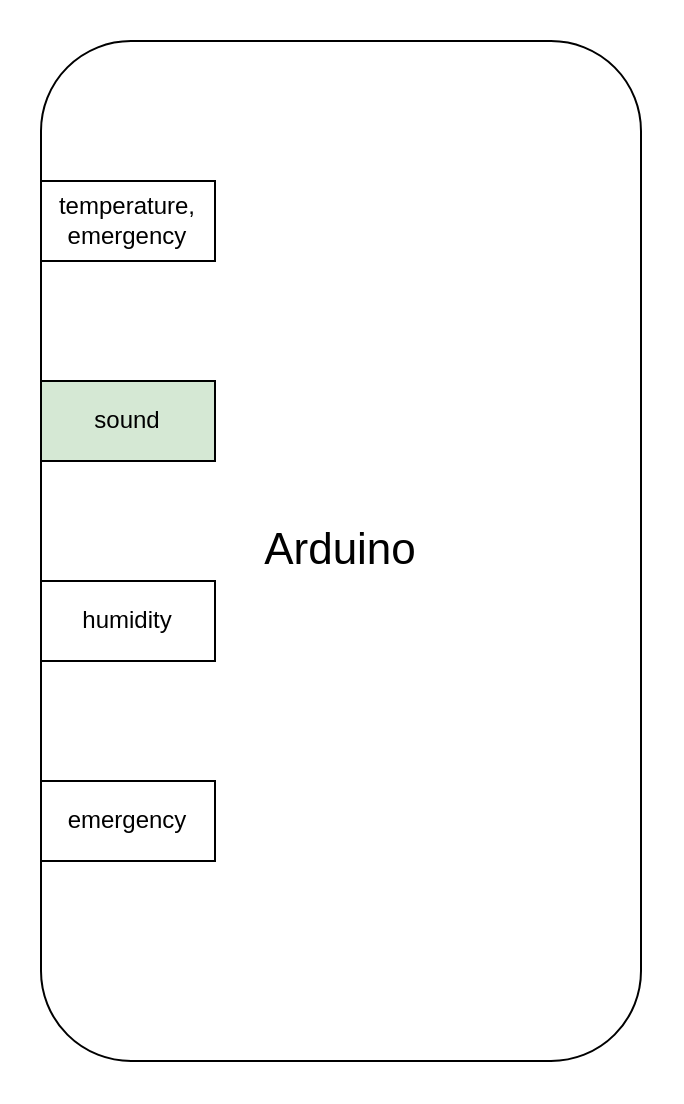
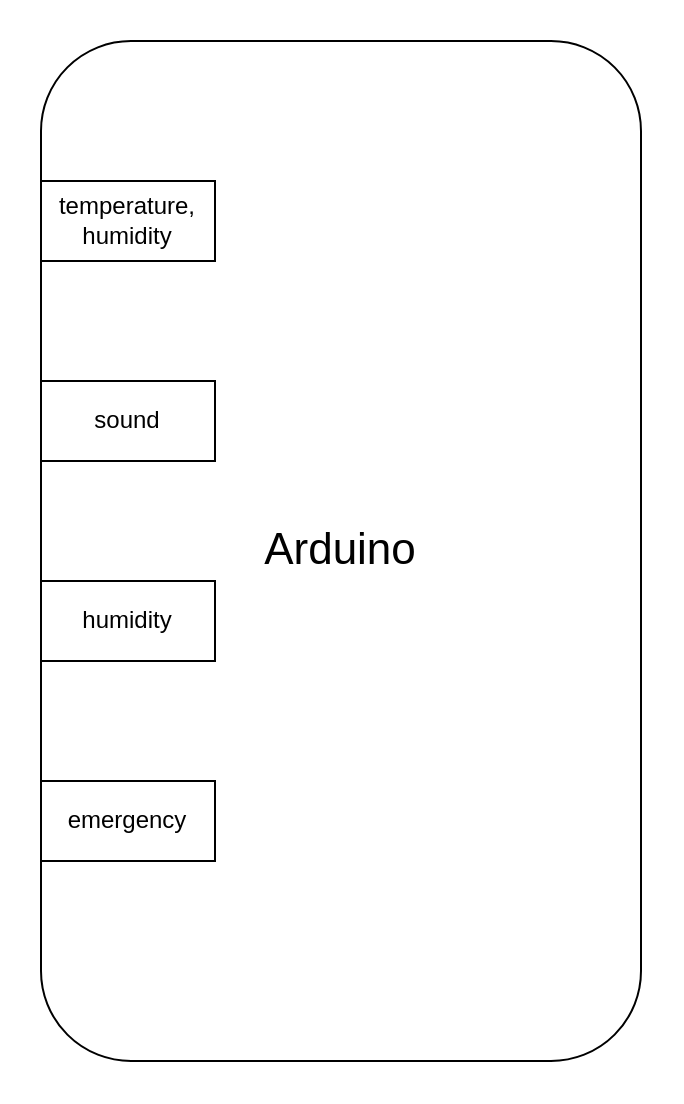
(128, 221) -> (128, 221)
(128, 421) -> (128, 421)
